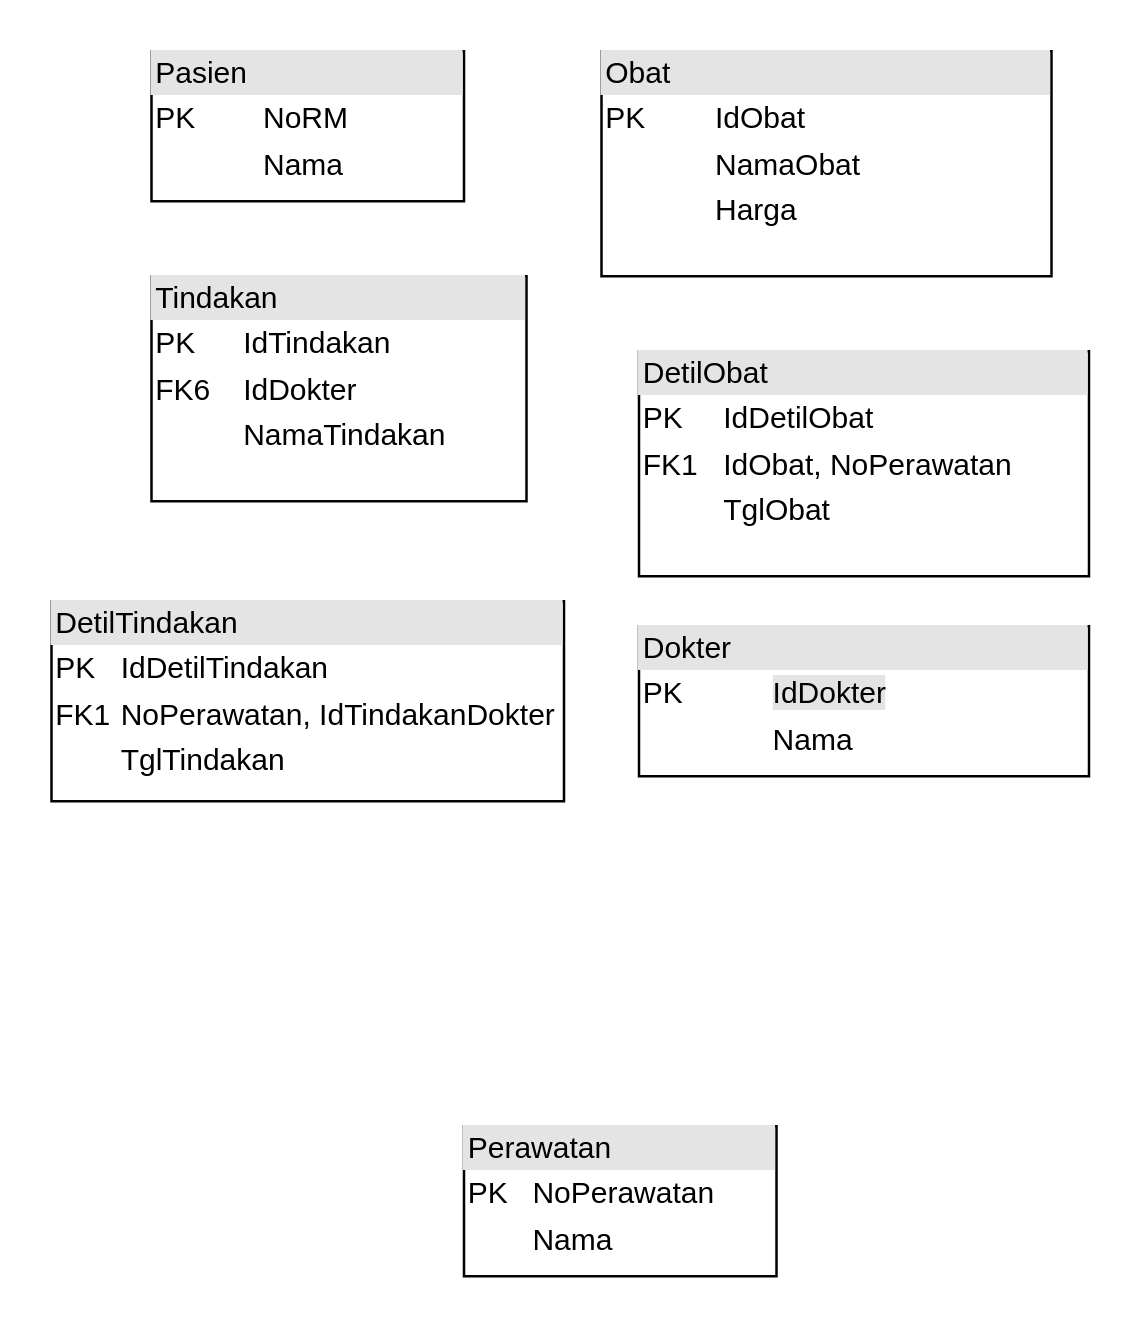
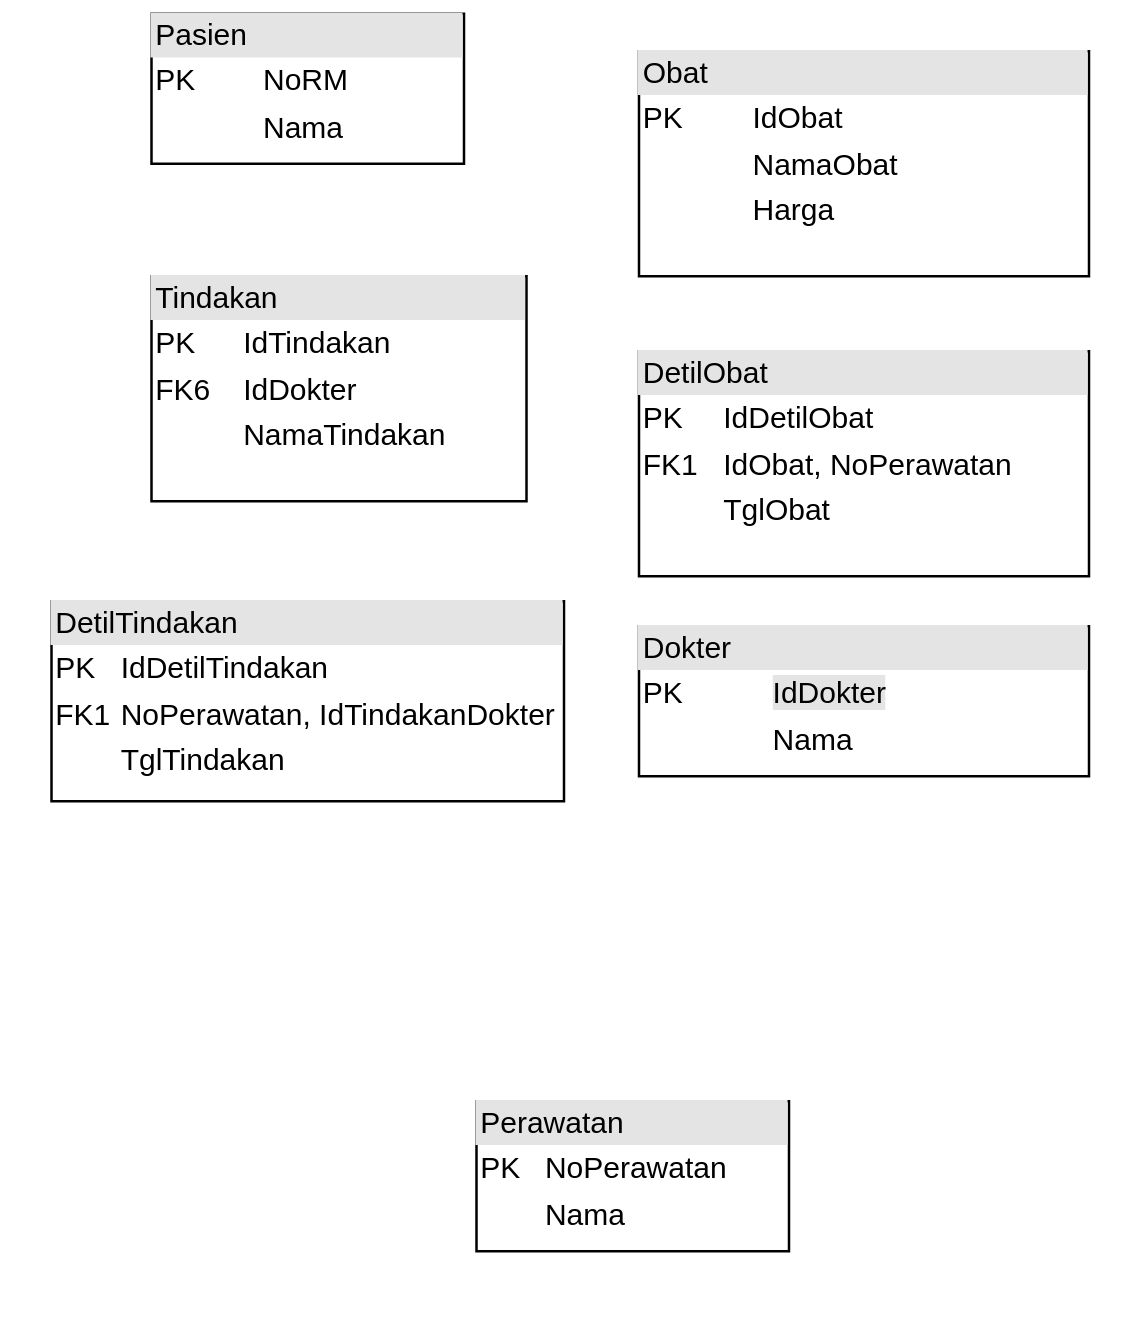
(308, 126) -> (308, 89)
(826, 164) -> (864, 164)
(620, 1201) -> (633, 1176)
